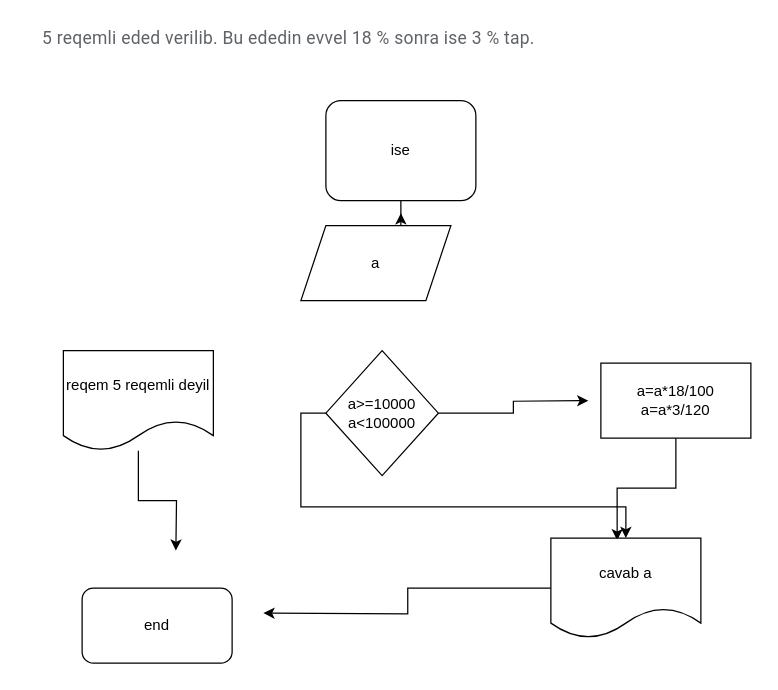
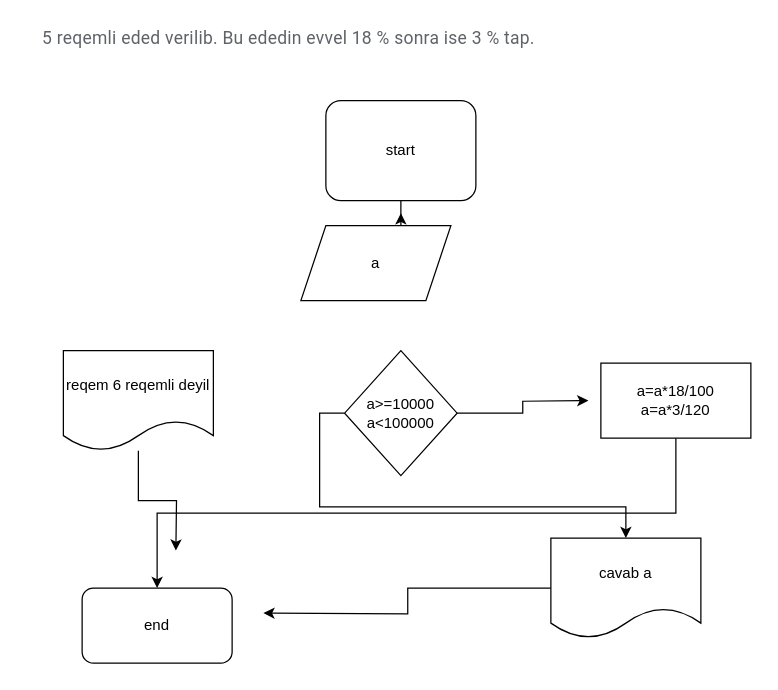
(401, 151) -> (401, 151)
(138, 386) -> (138, 386)
(382, 413) -> (401, 413)
(626, 488) -> (397, 513)
